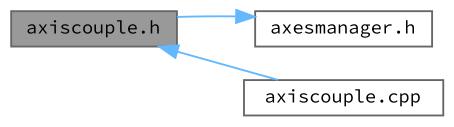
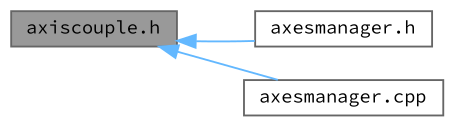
(207, 16) -> (225, 41)
(344, 98) -> (344, 98)
